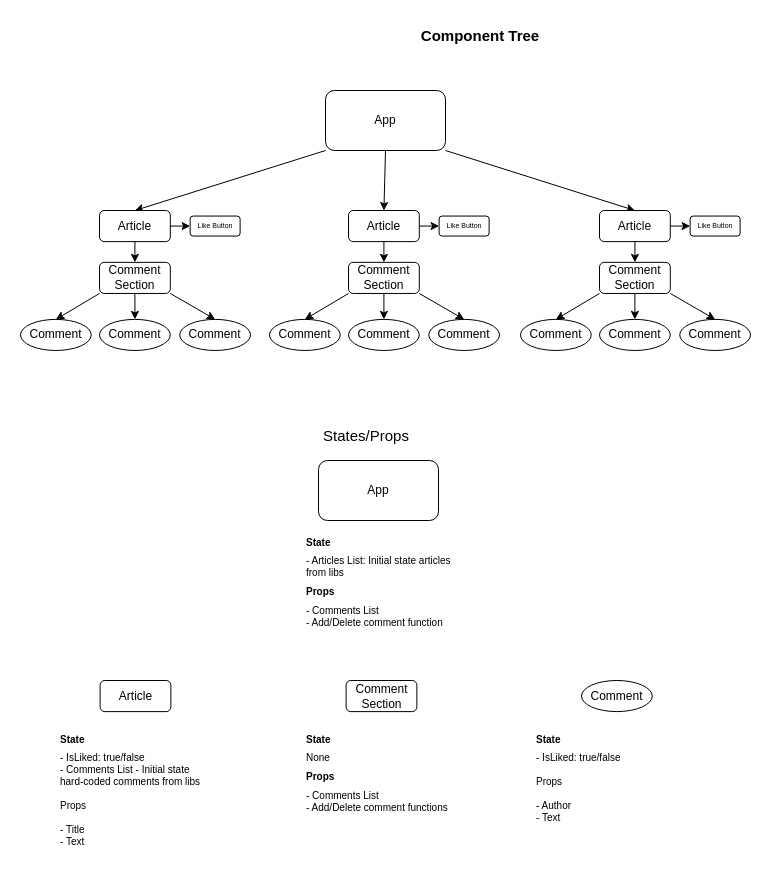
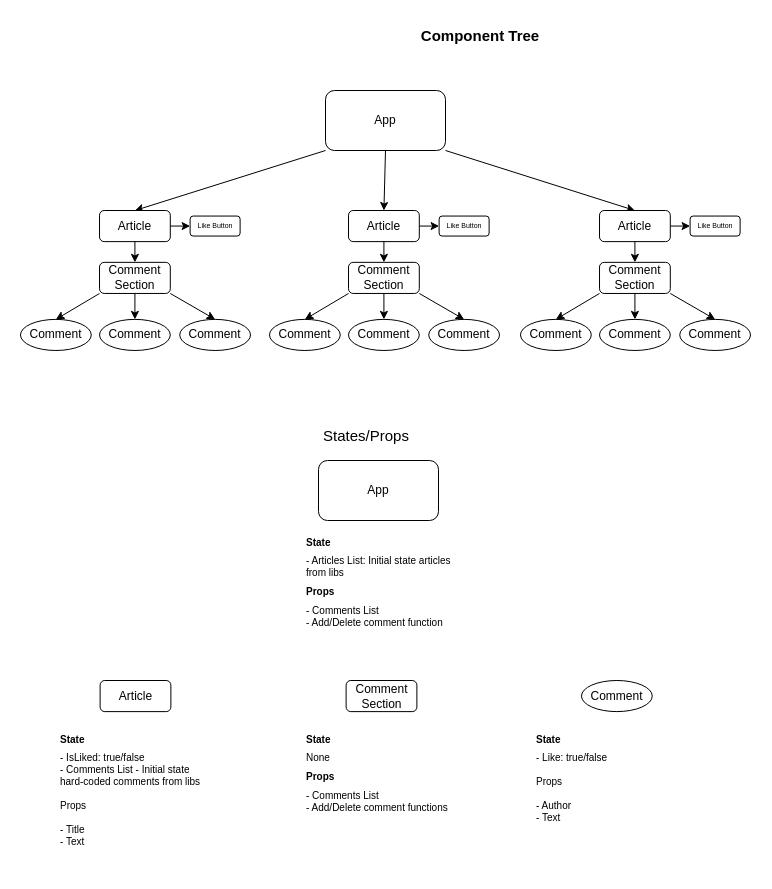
(613, 782) -> (602, 773)
